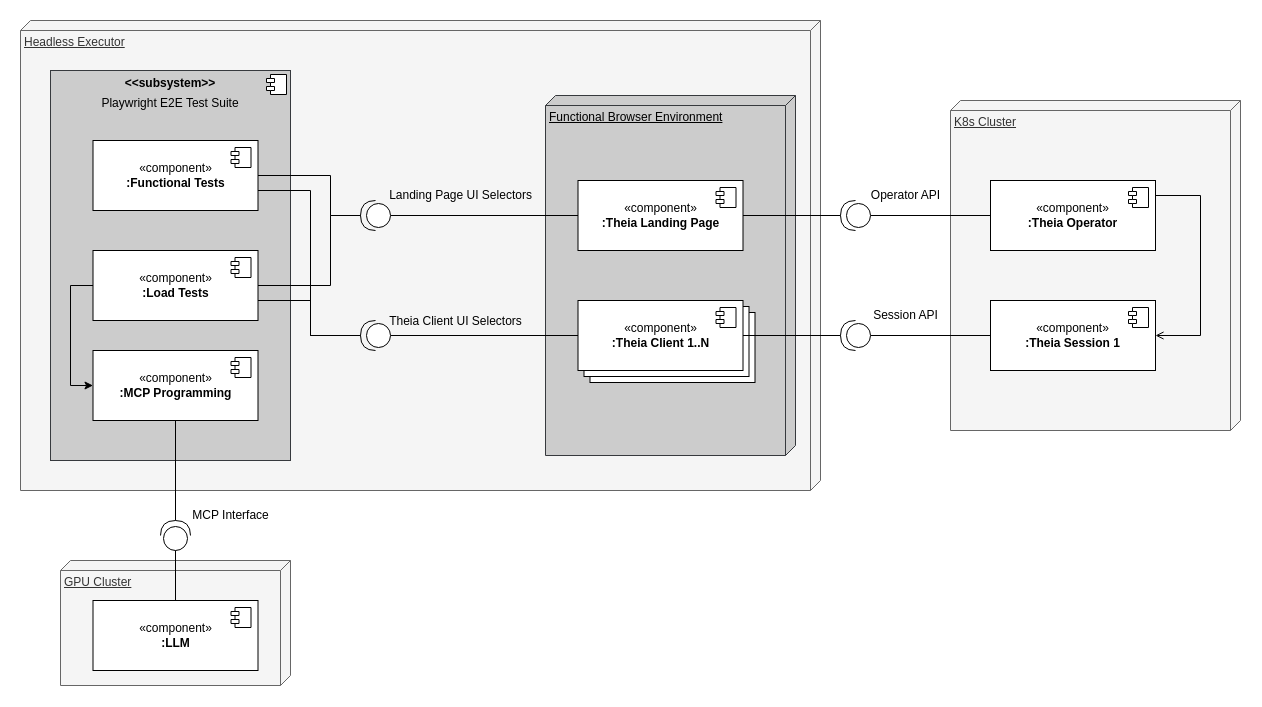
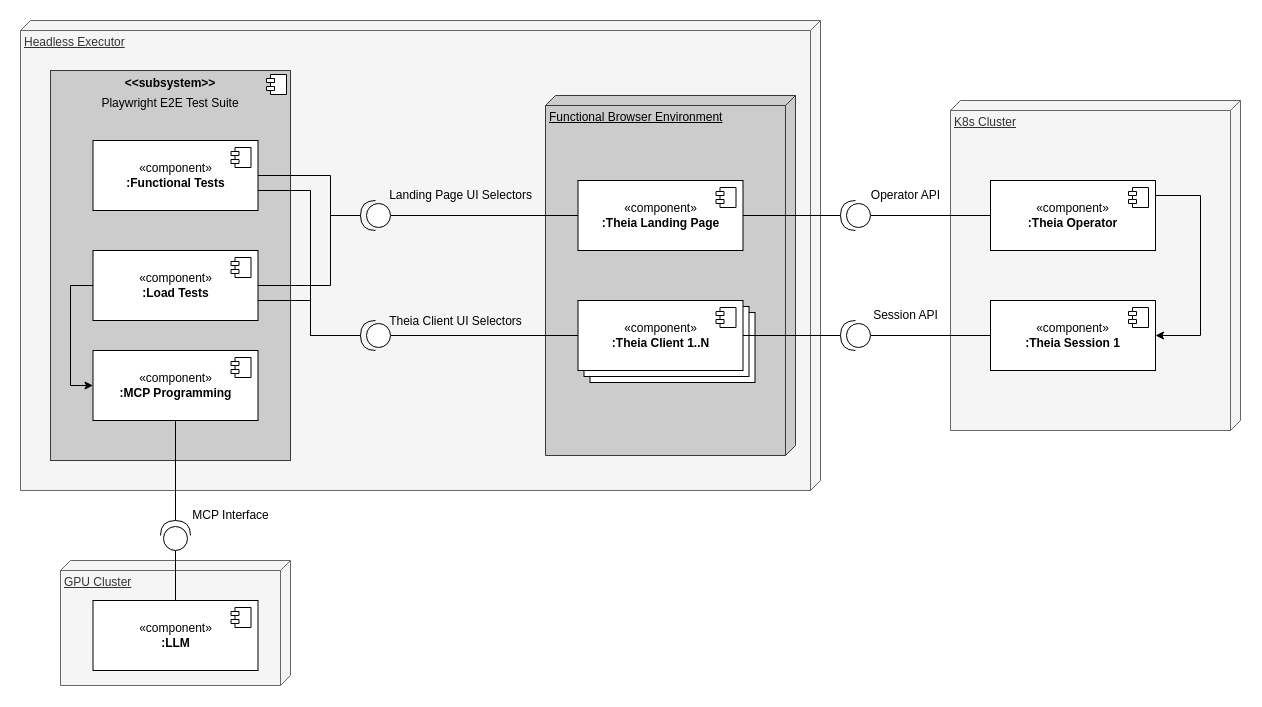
(1162, 336) -> (1164, 336)
